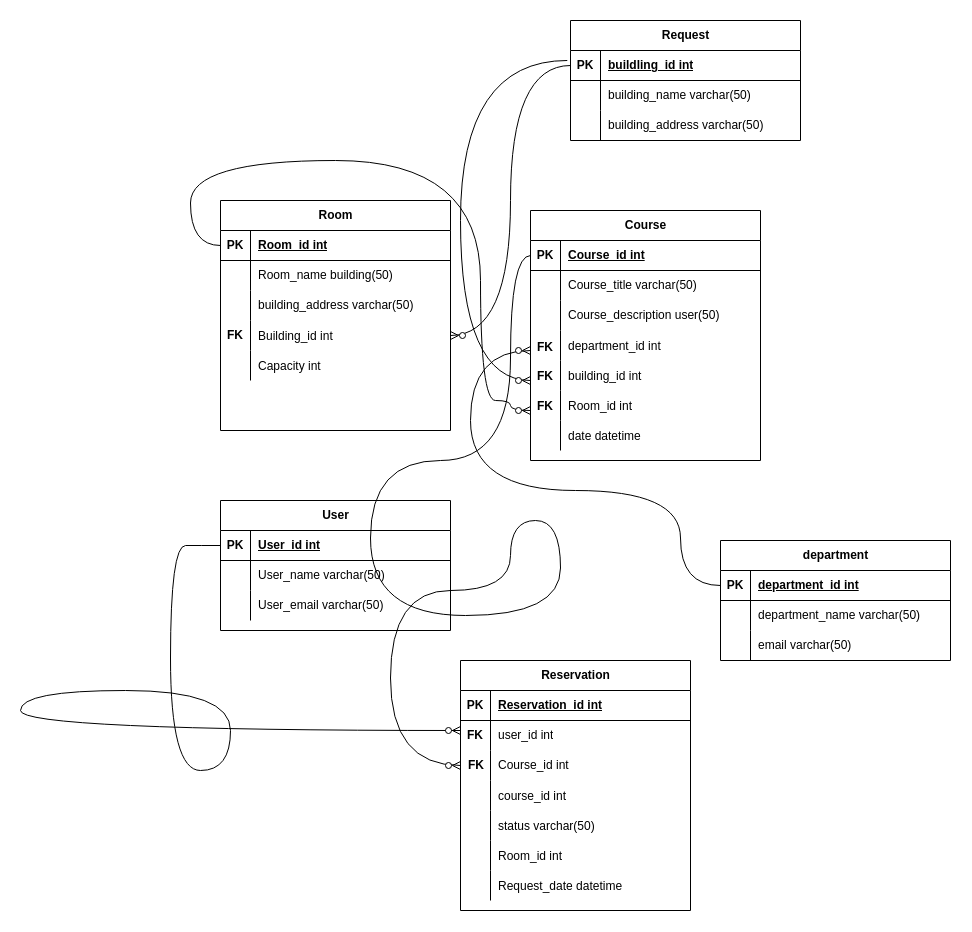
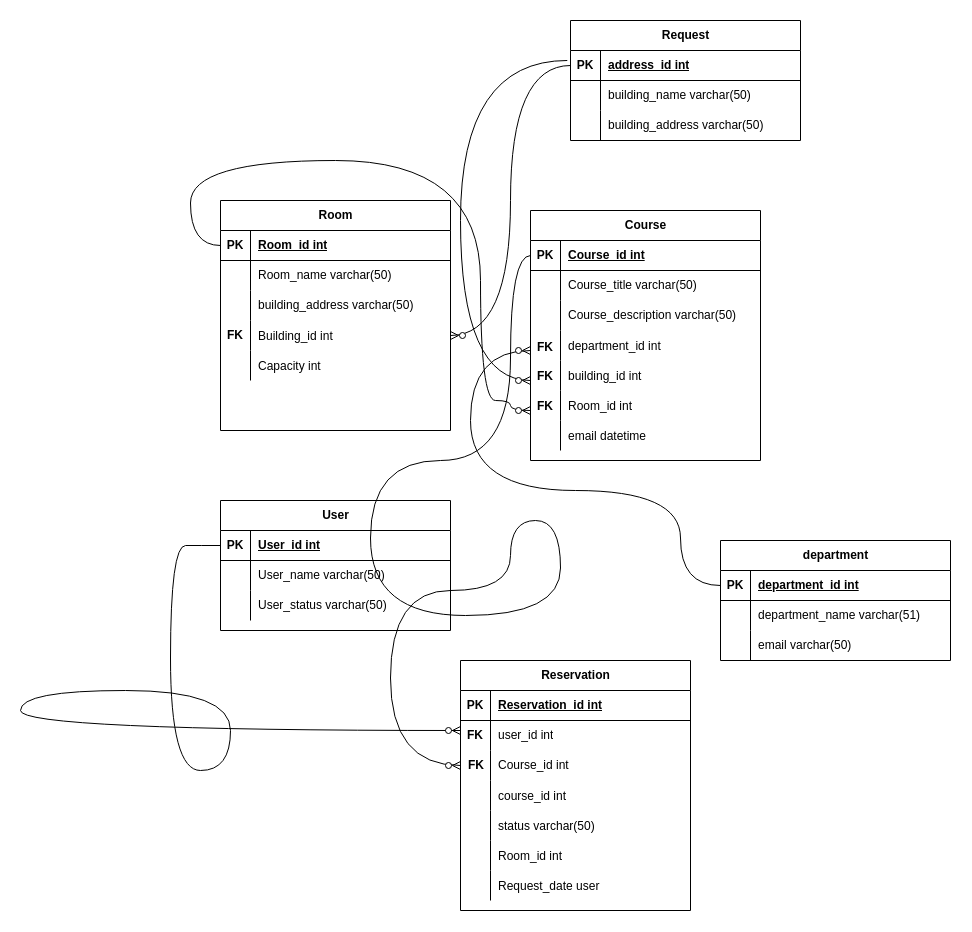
(651, 66) -> (651, 66)
(326, 276) -> (328, 276)
(655, 316) -> (665, 316)
(609, 436) -> (609, 436)
(328, 606) -> (334, 606)
(848, 616) -> (848, 616)
(565, 886) -> (554, 886)
